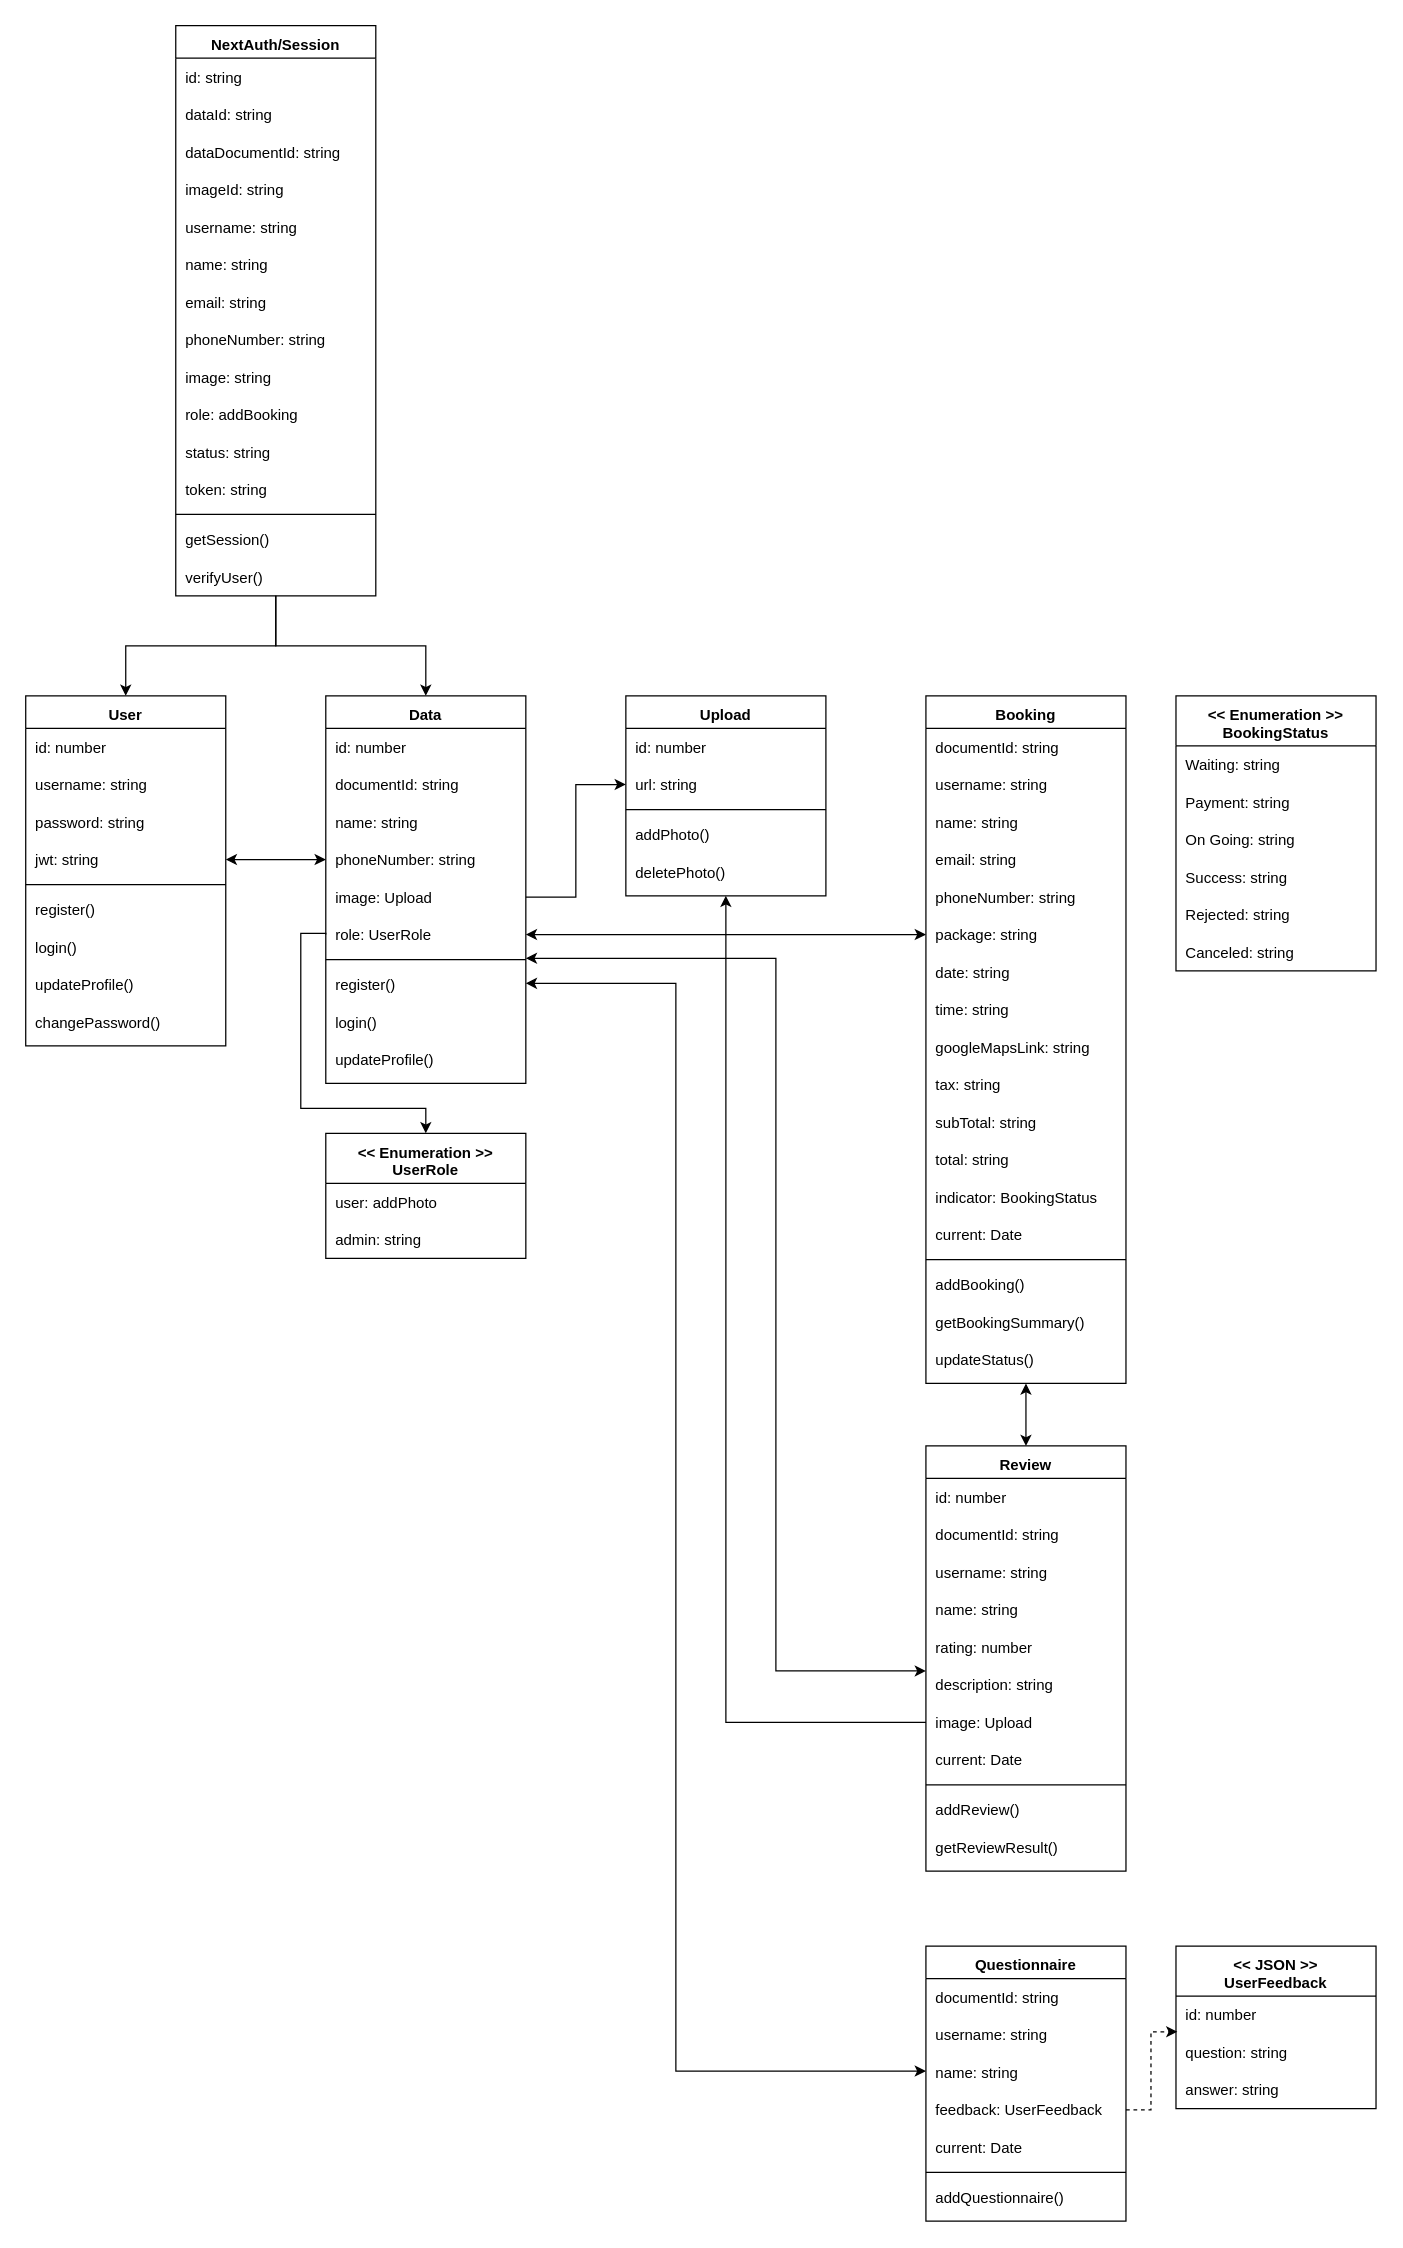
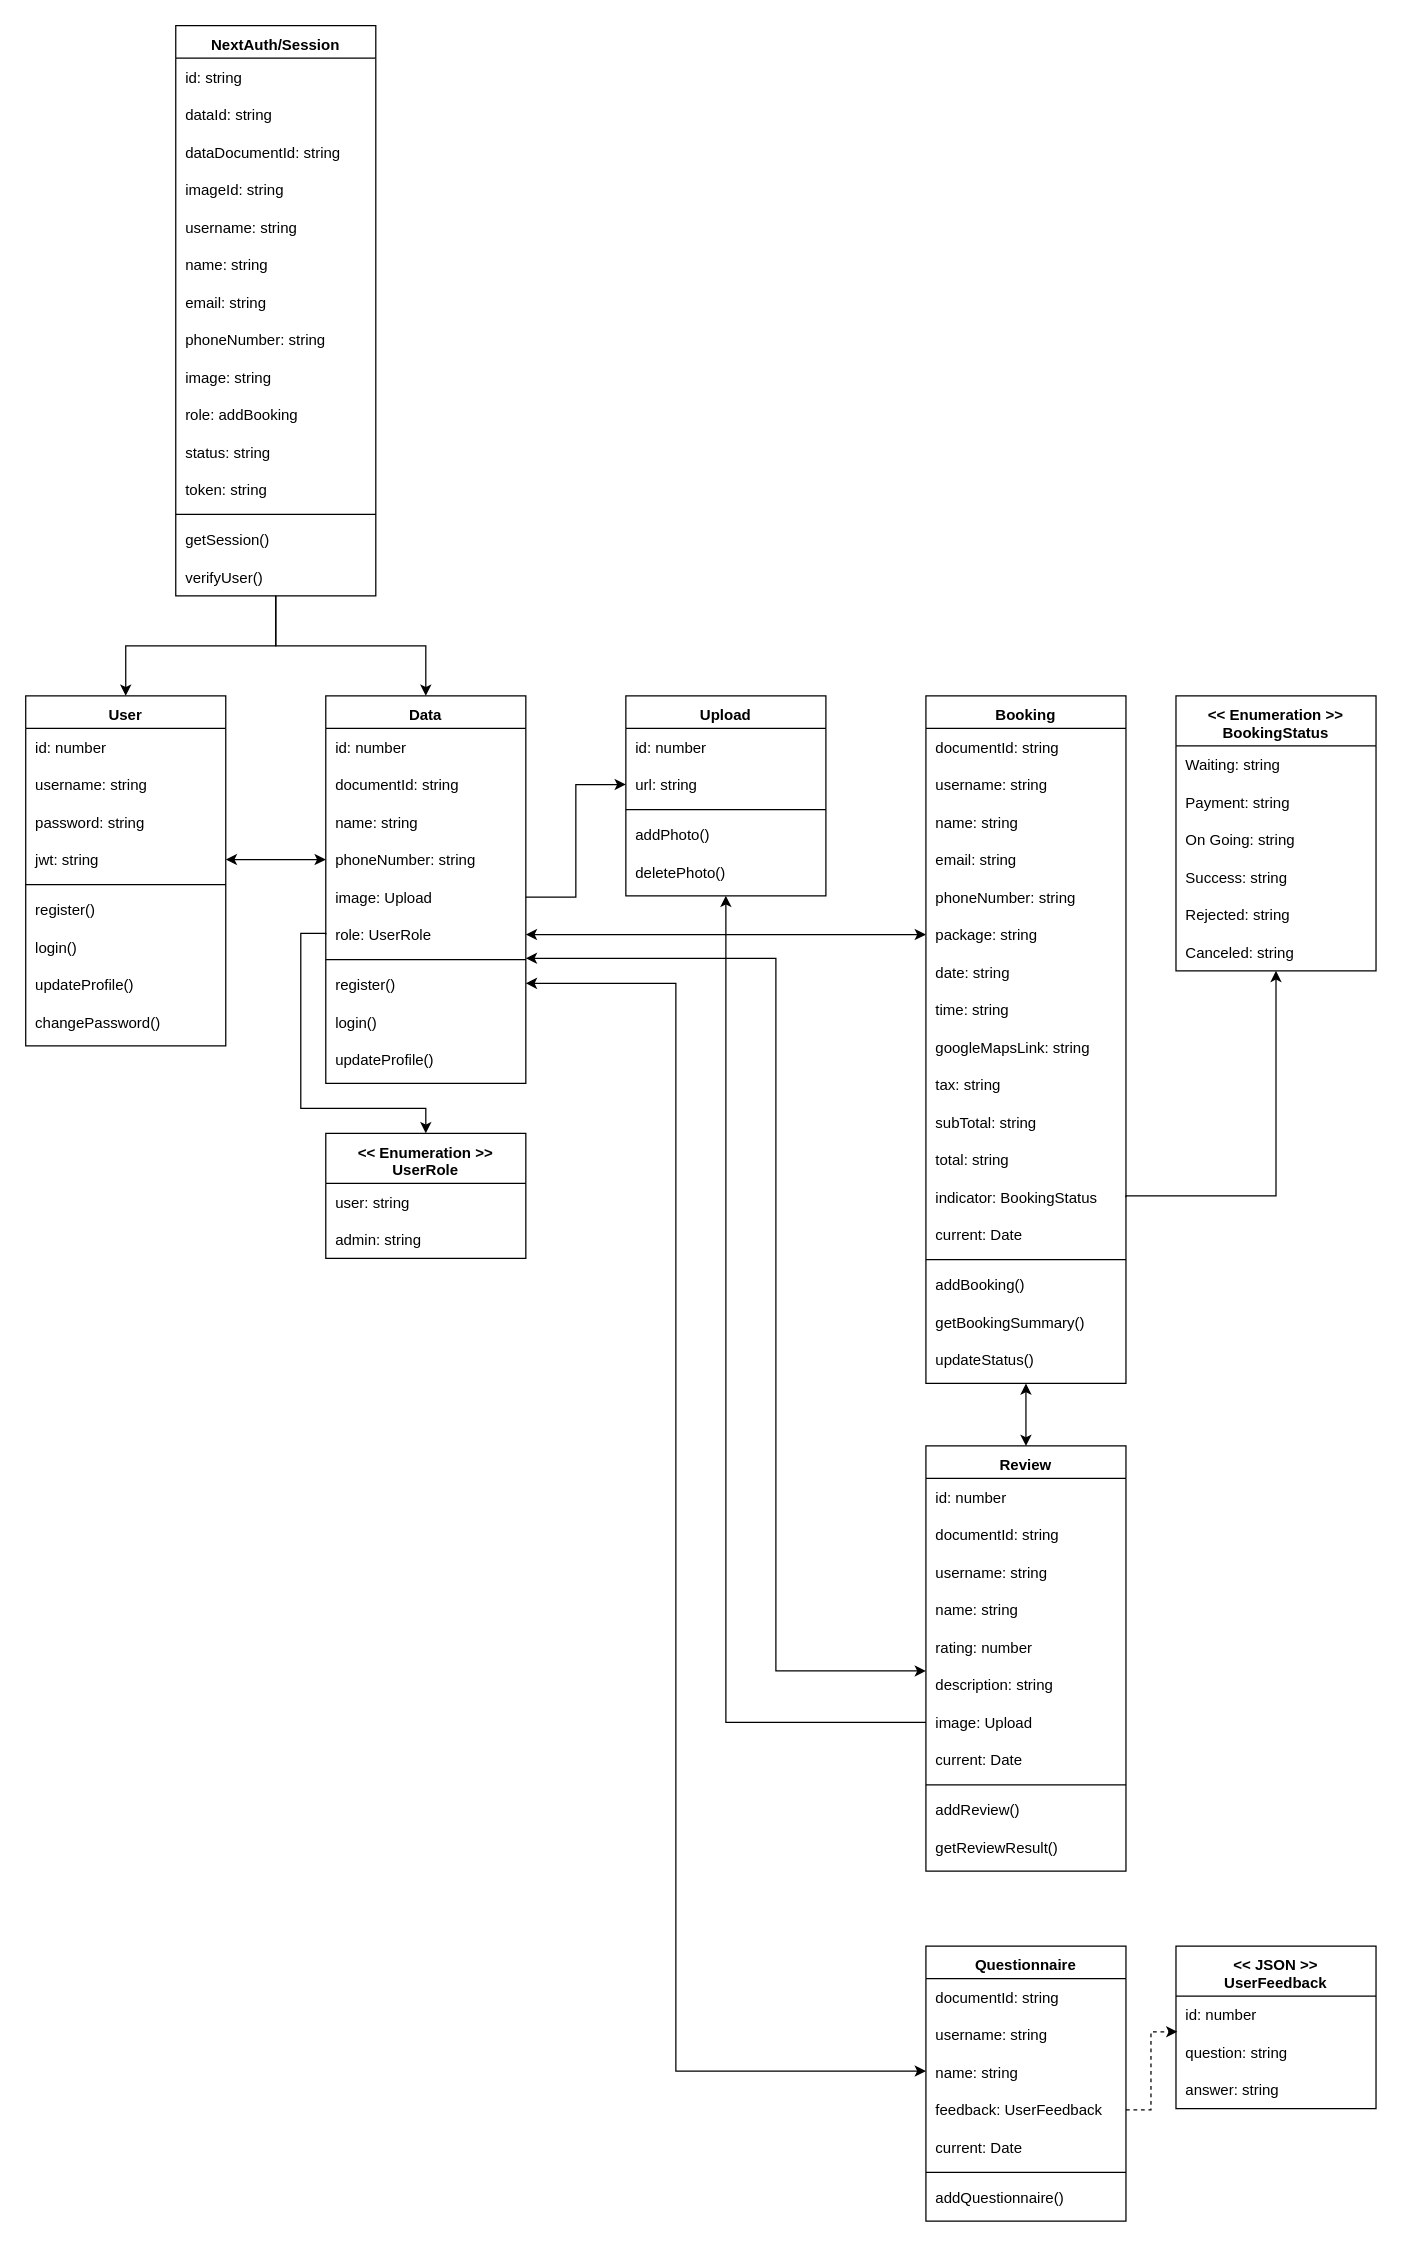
none -> (1276, 1162)
(390, 1203) -> (380, 1203)
